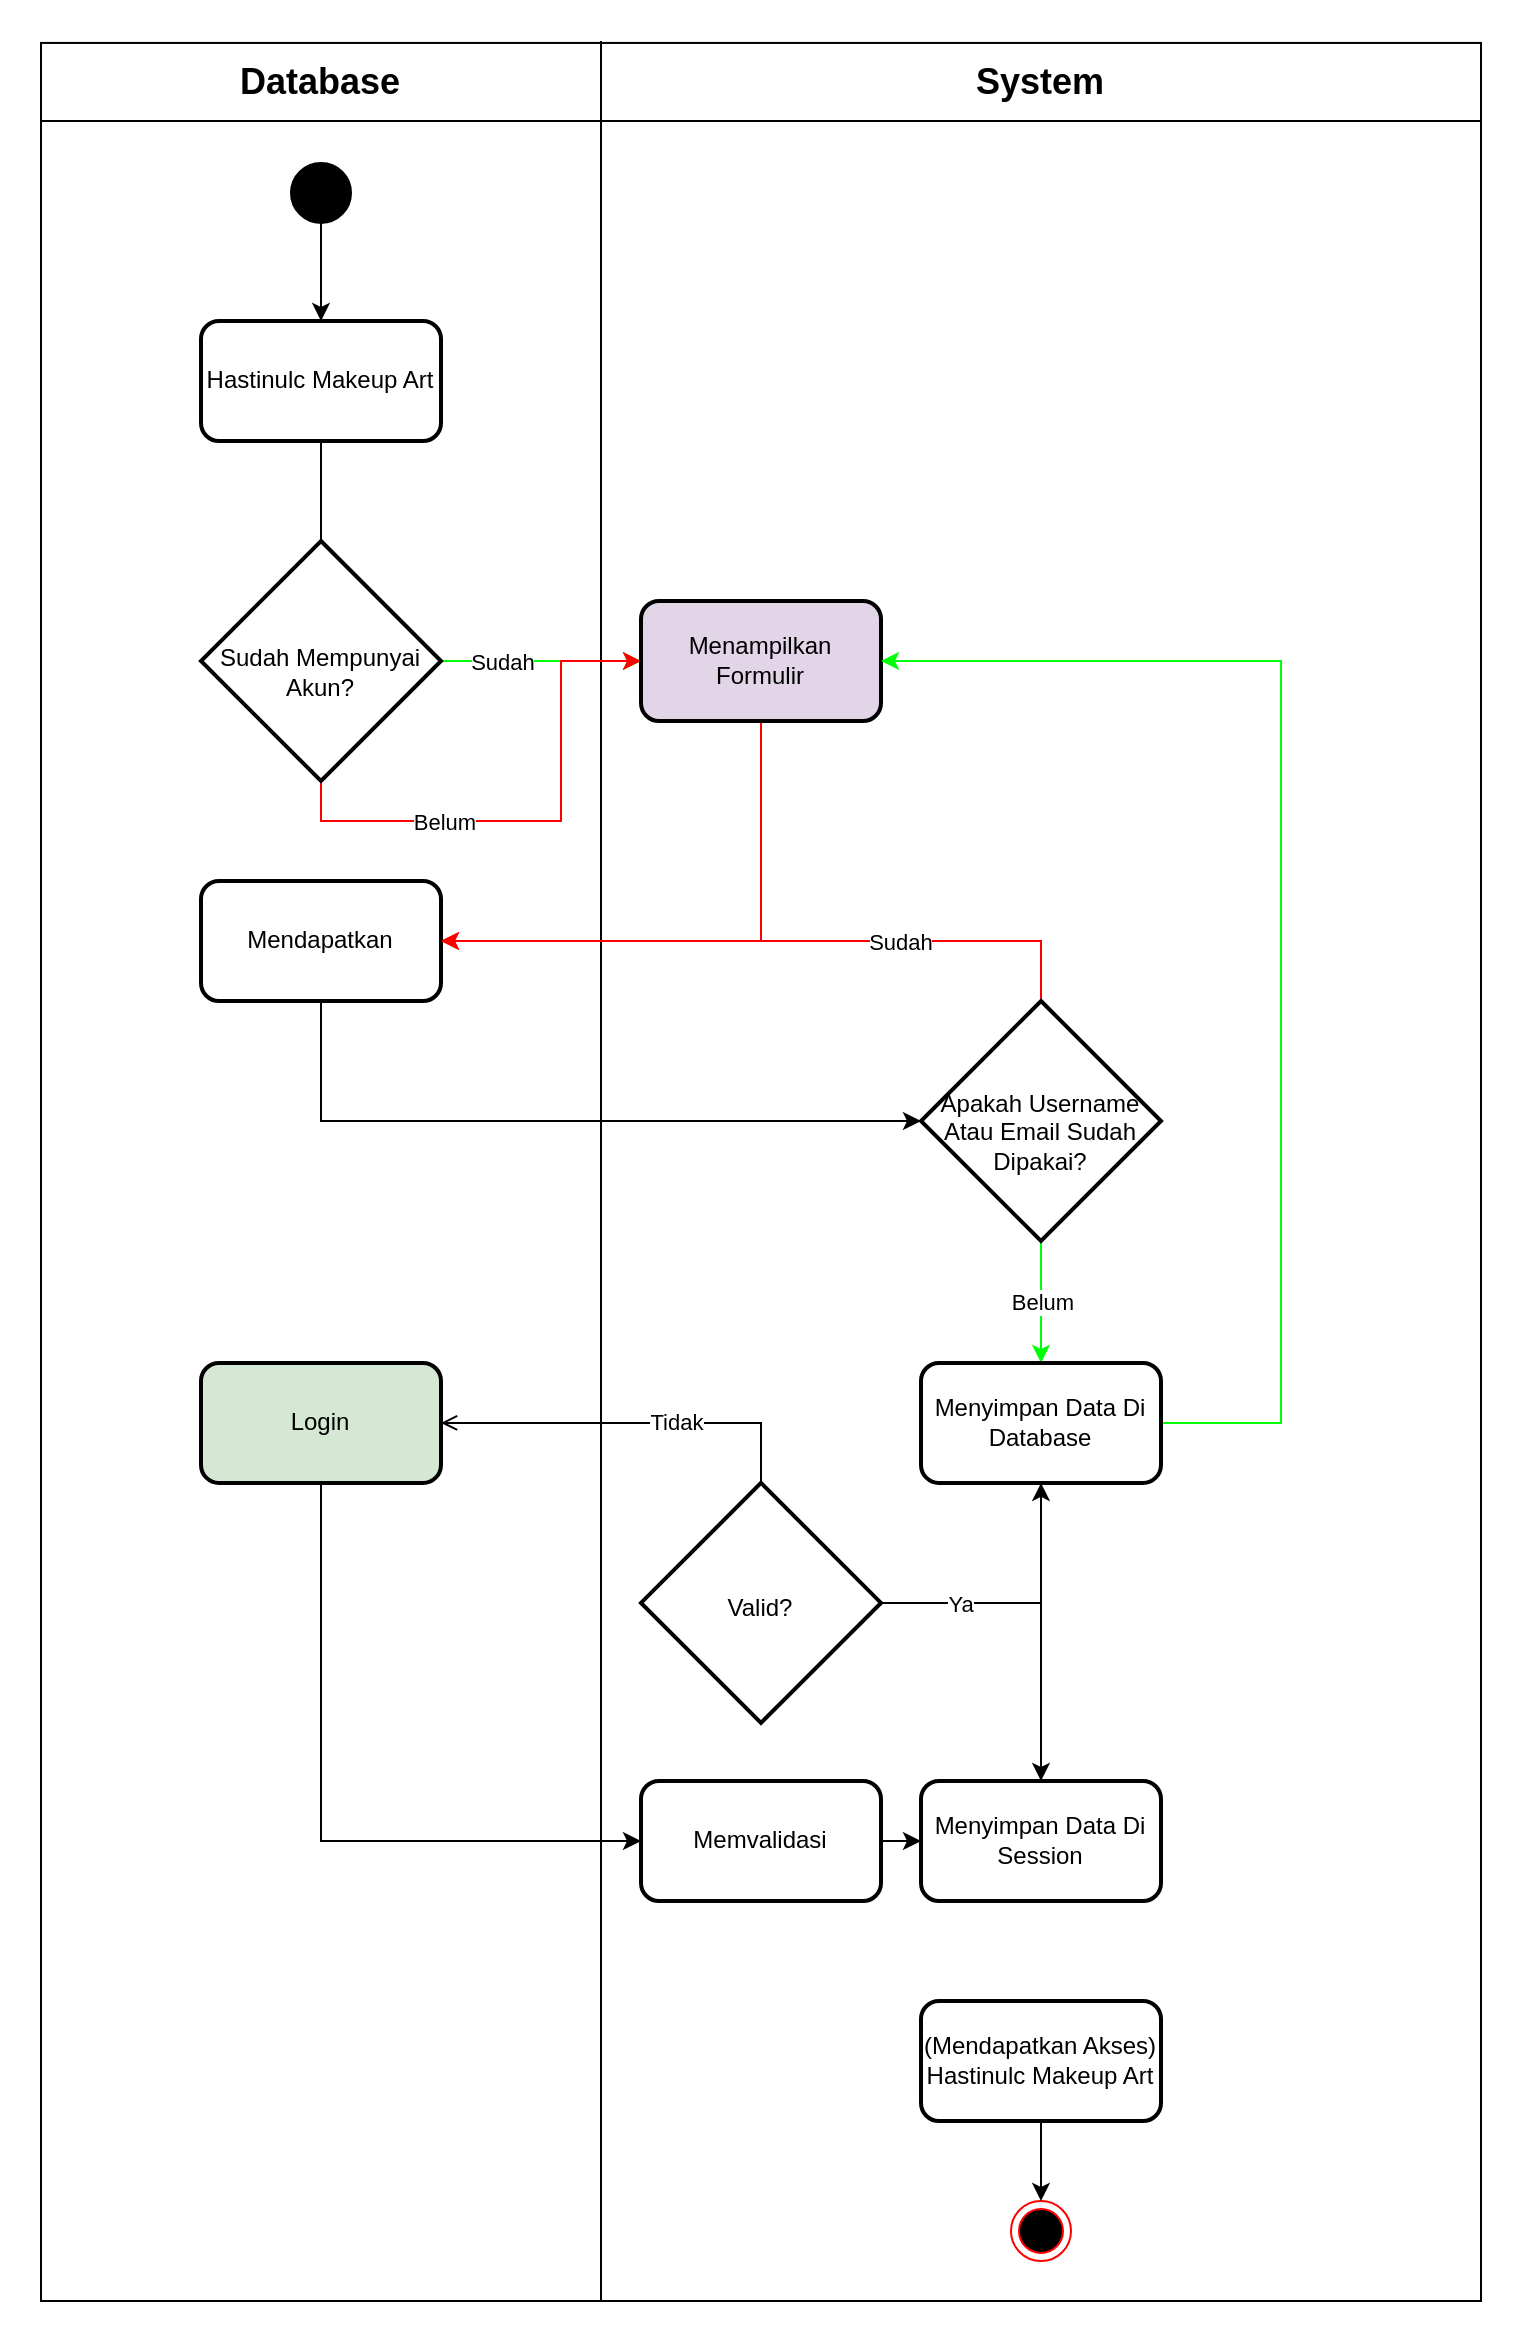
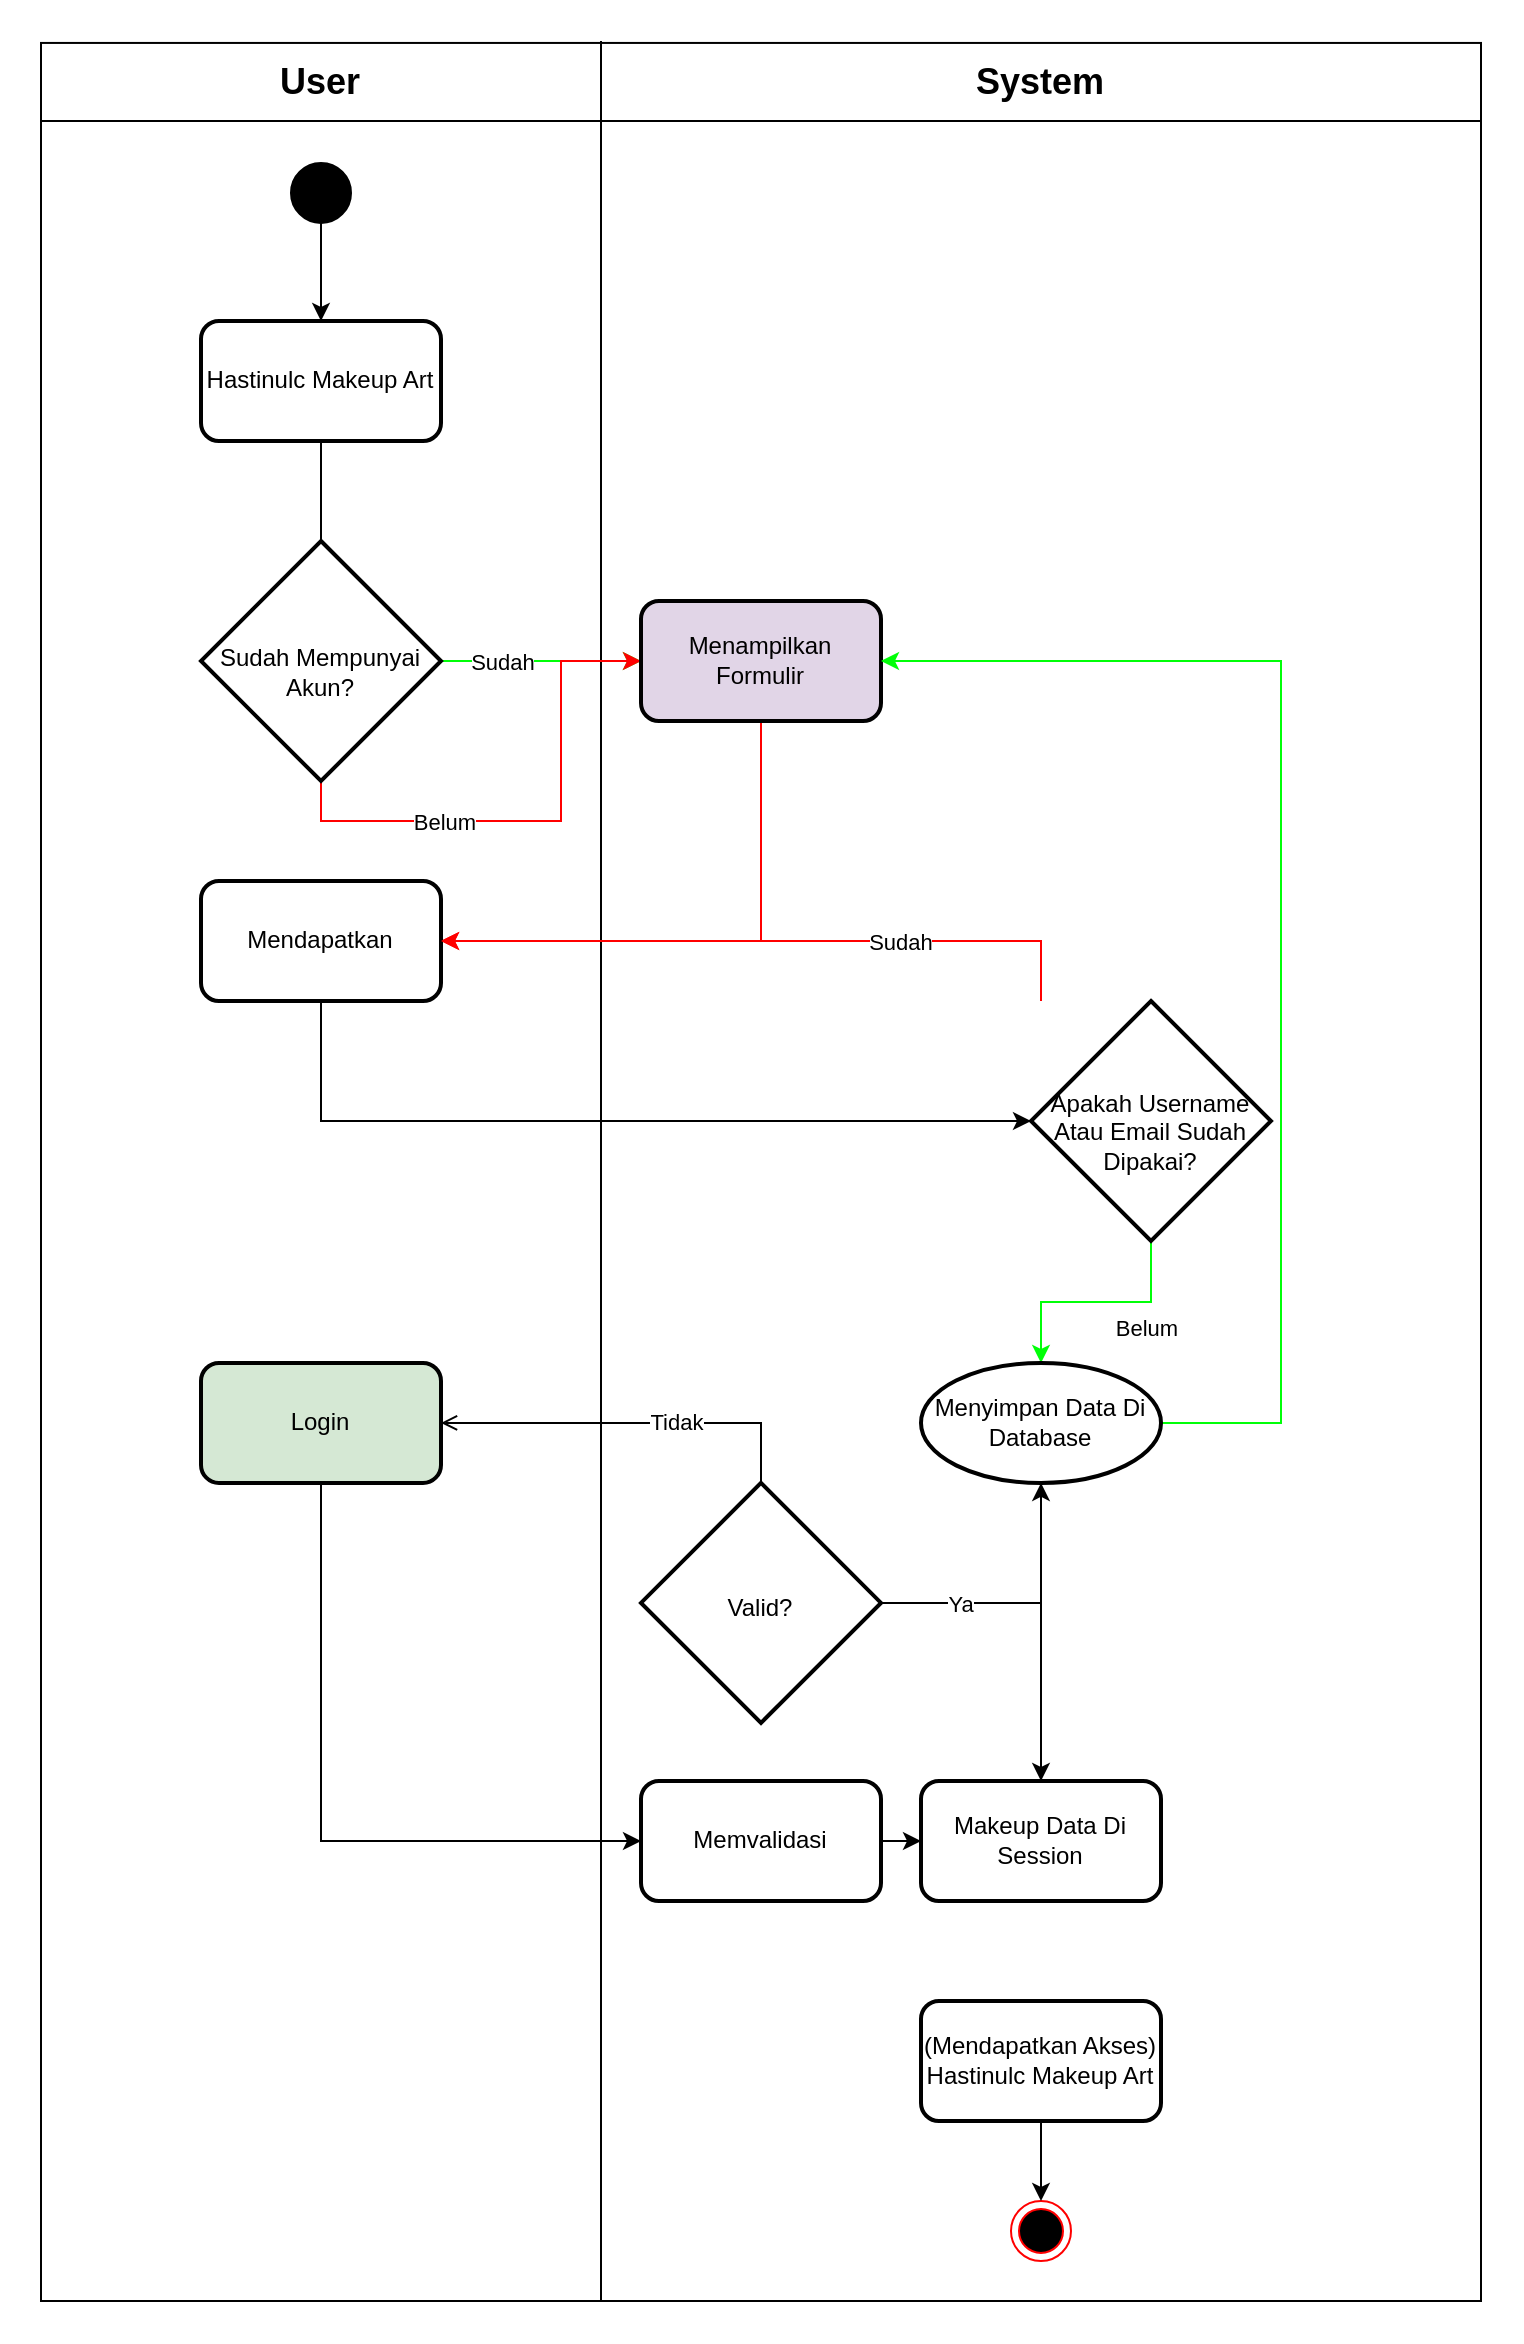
(321, 83) -> (321, 83)
(1041, 1121) -> (1151, 1121)
(1041, 1423) -> (1041, 1423)
(1041, 1841) -> (1041, 1841)
